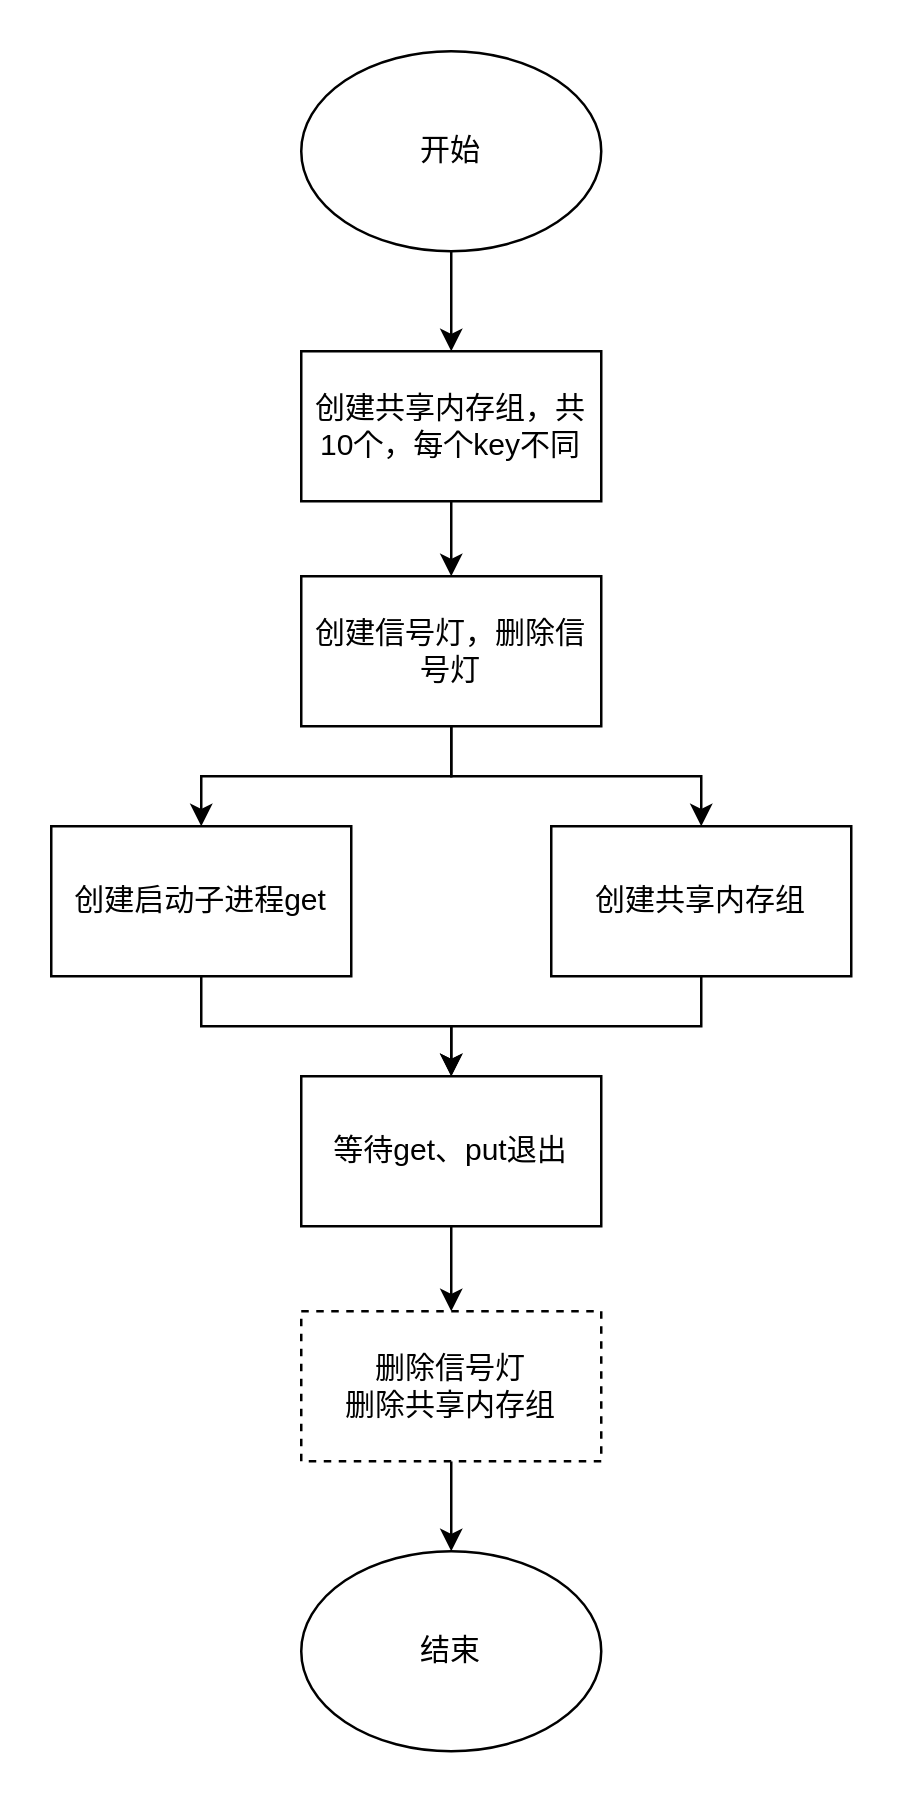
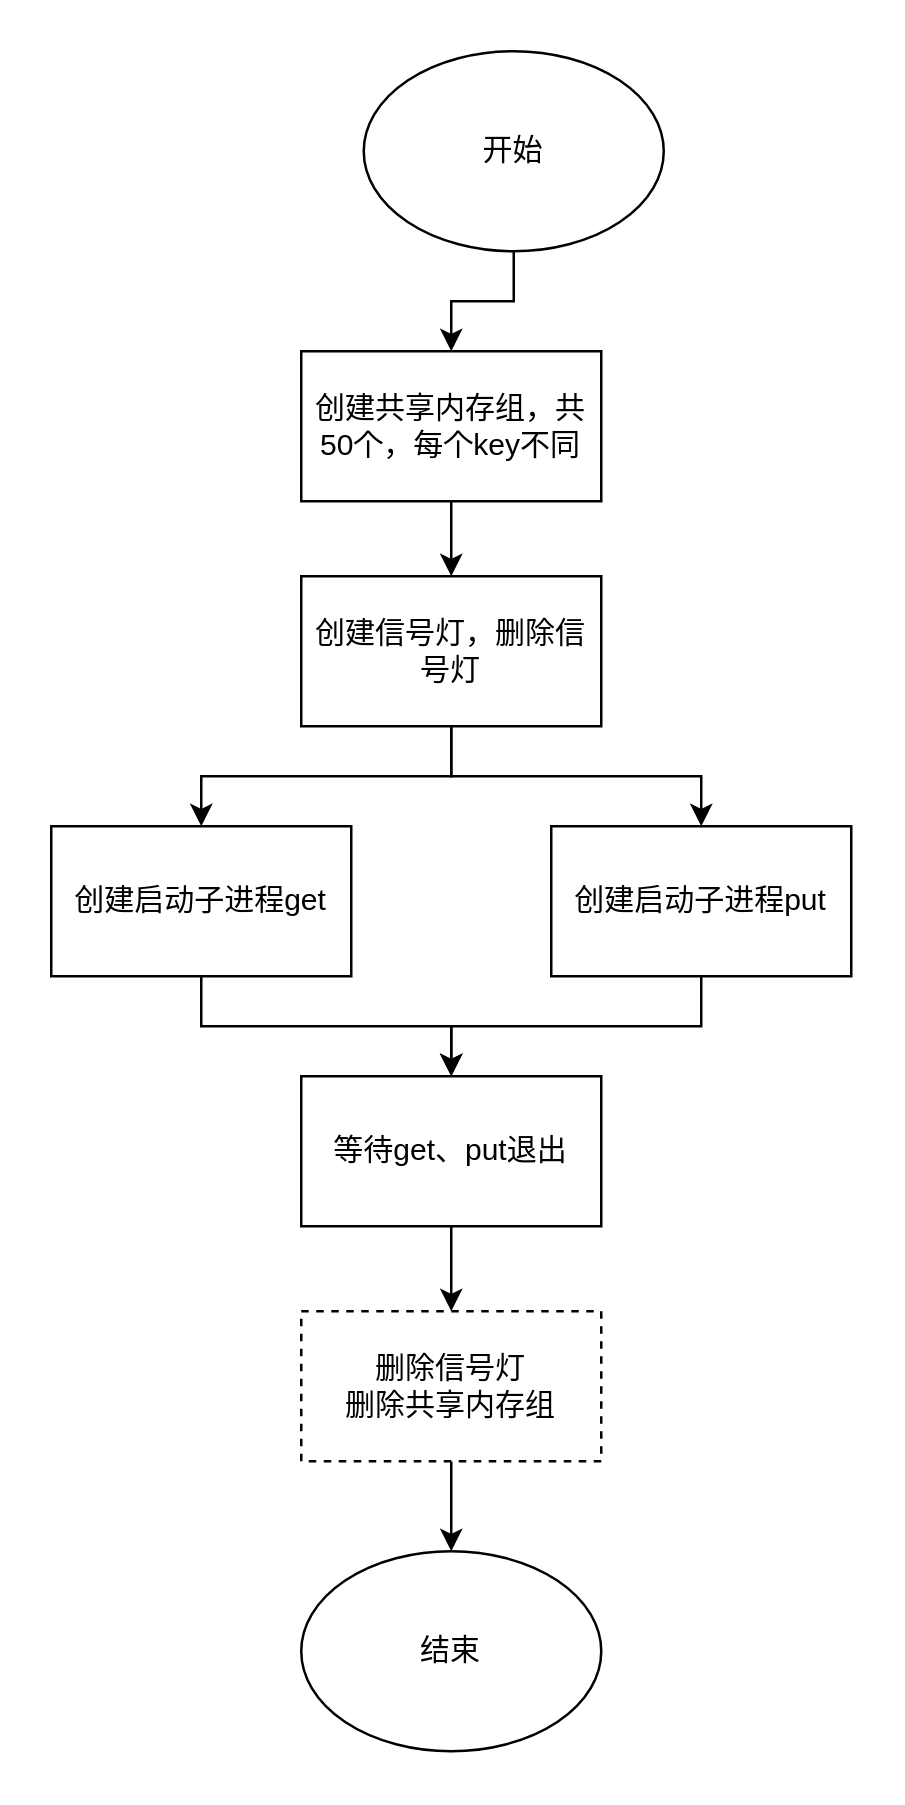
(451, 151) -> (514, 151)
(451, 426) -> (451, 426)
(701, 901) -> (701, 901)
